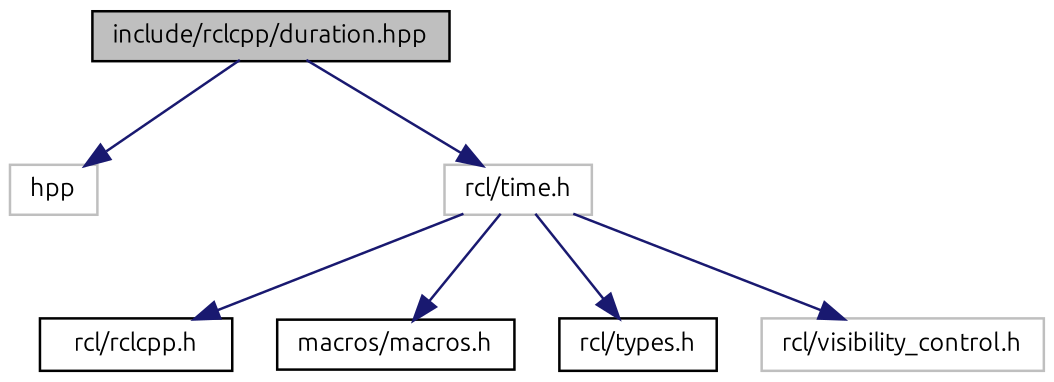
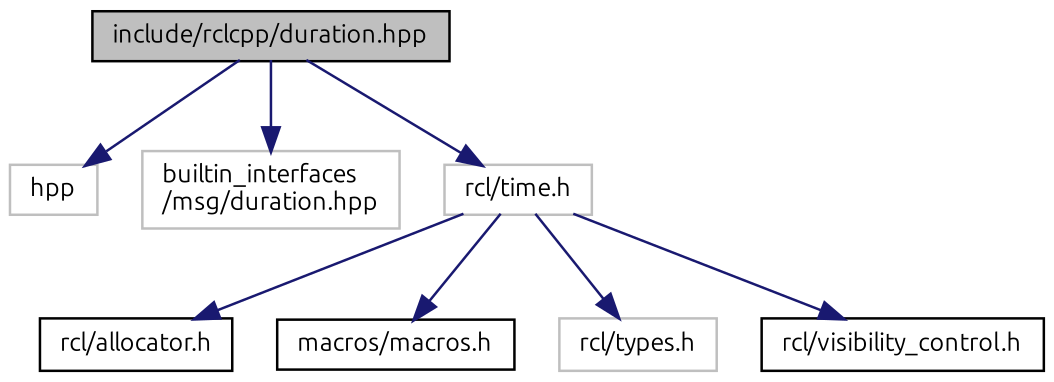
none -> (271, 190)
(136, 345) -> (136, 345)
(638, 345) -> (638, 345)
(903, 345) -> (903, 345)
